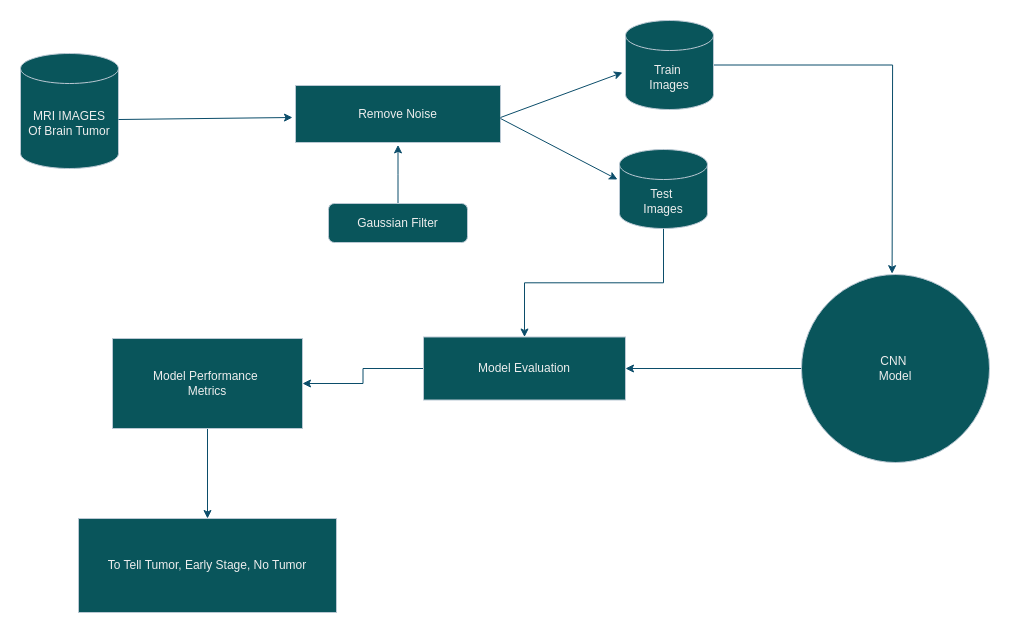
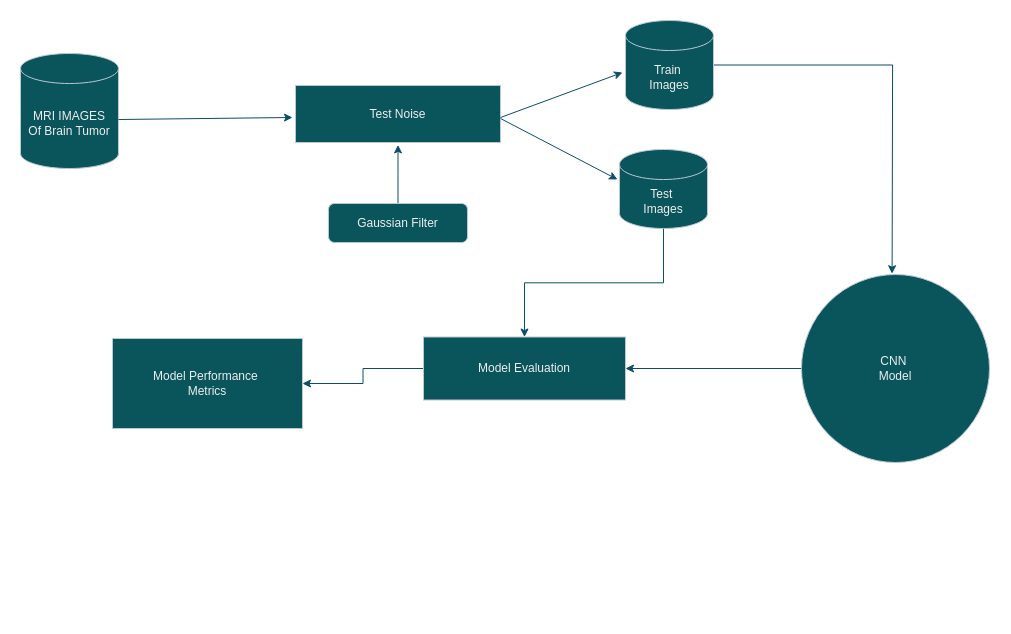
(398, 115) -> (398, 115)
(208, 470) -> none
(208, 566) -> none
